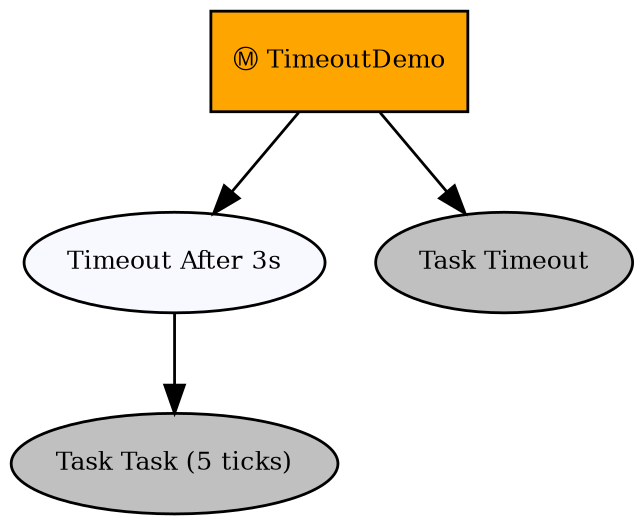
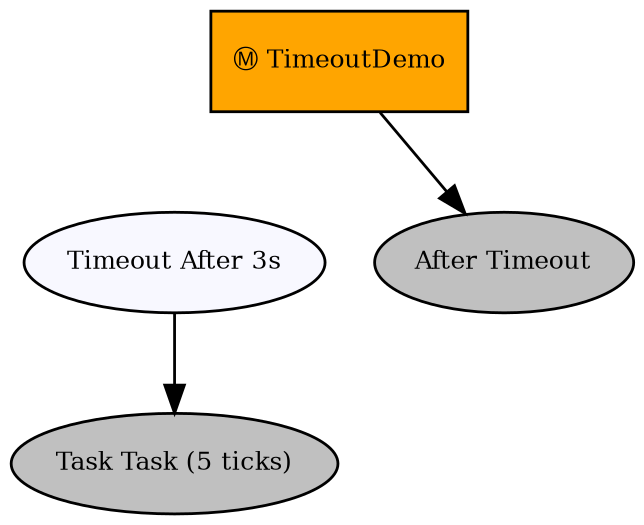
(265, 152) -> none
(504, 263) -> (504, 263)
